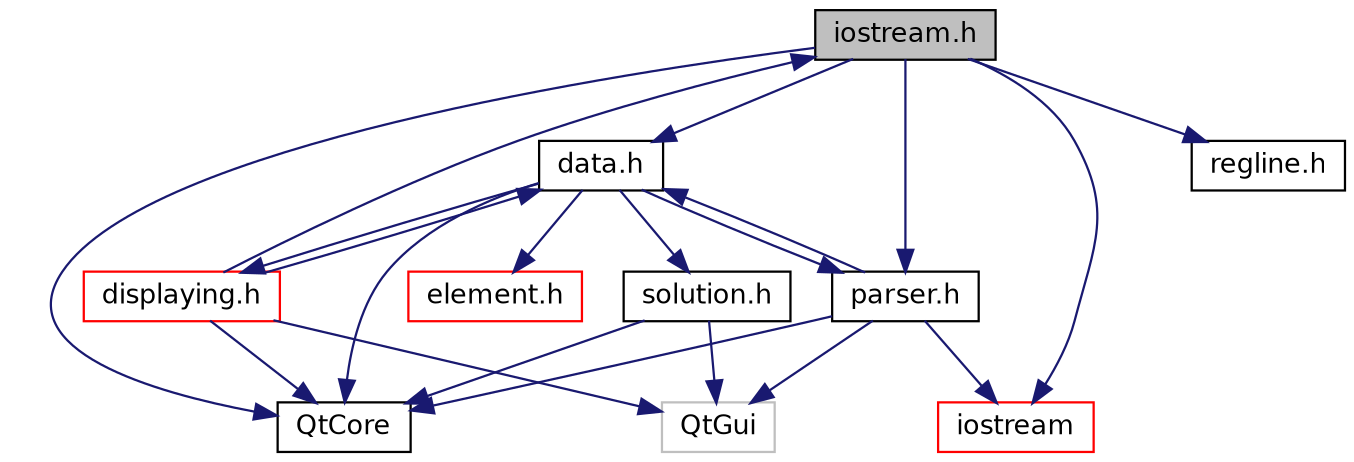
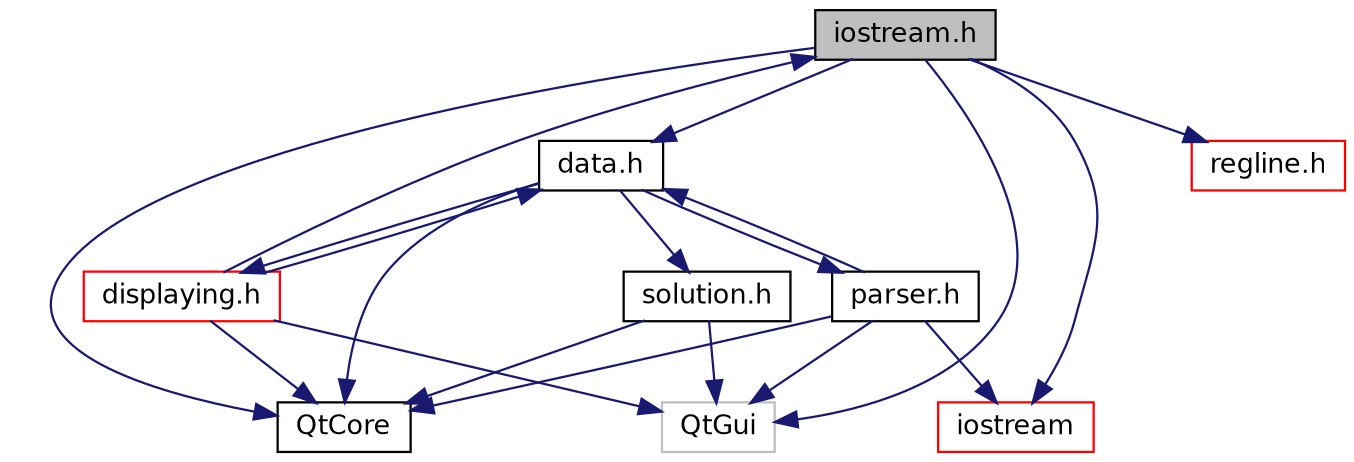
(905, 154) -> (1011, 293)
(1268, 166) -> (1268, 166)
(495, 296) -> none
